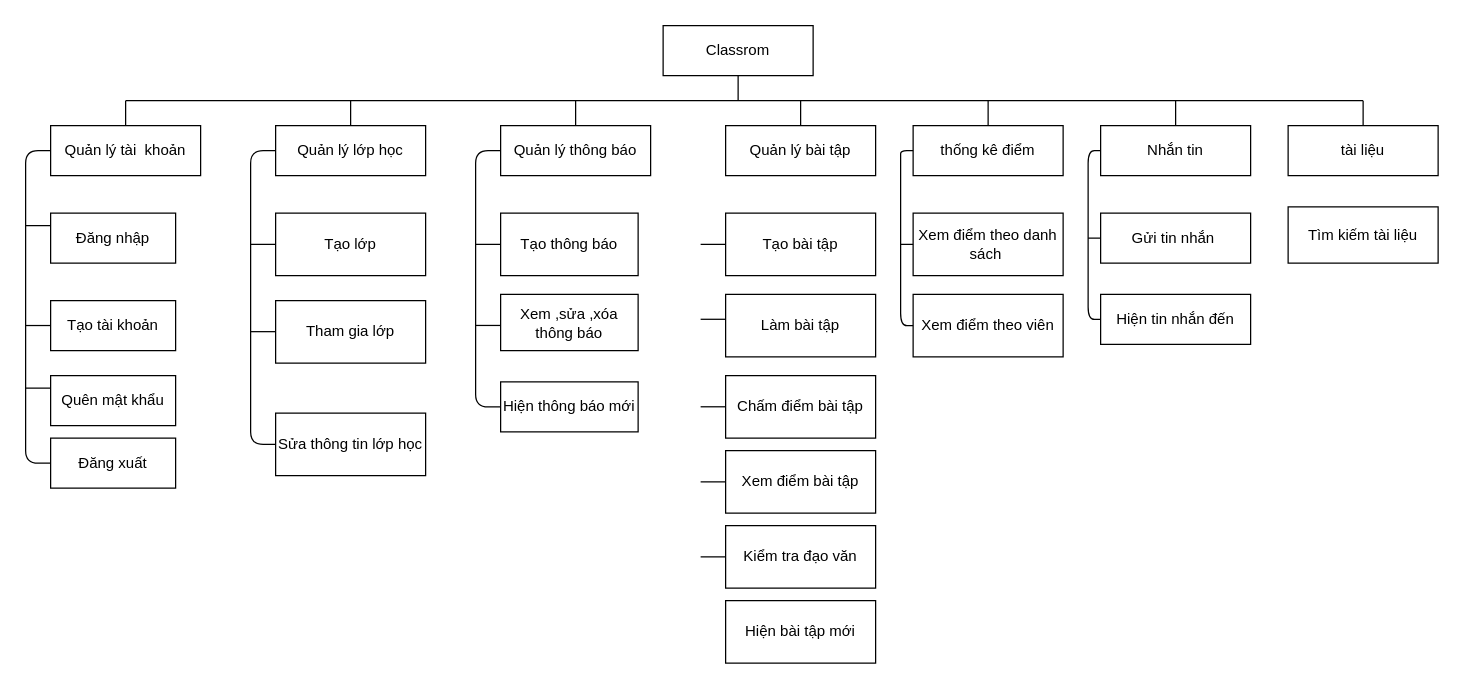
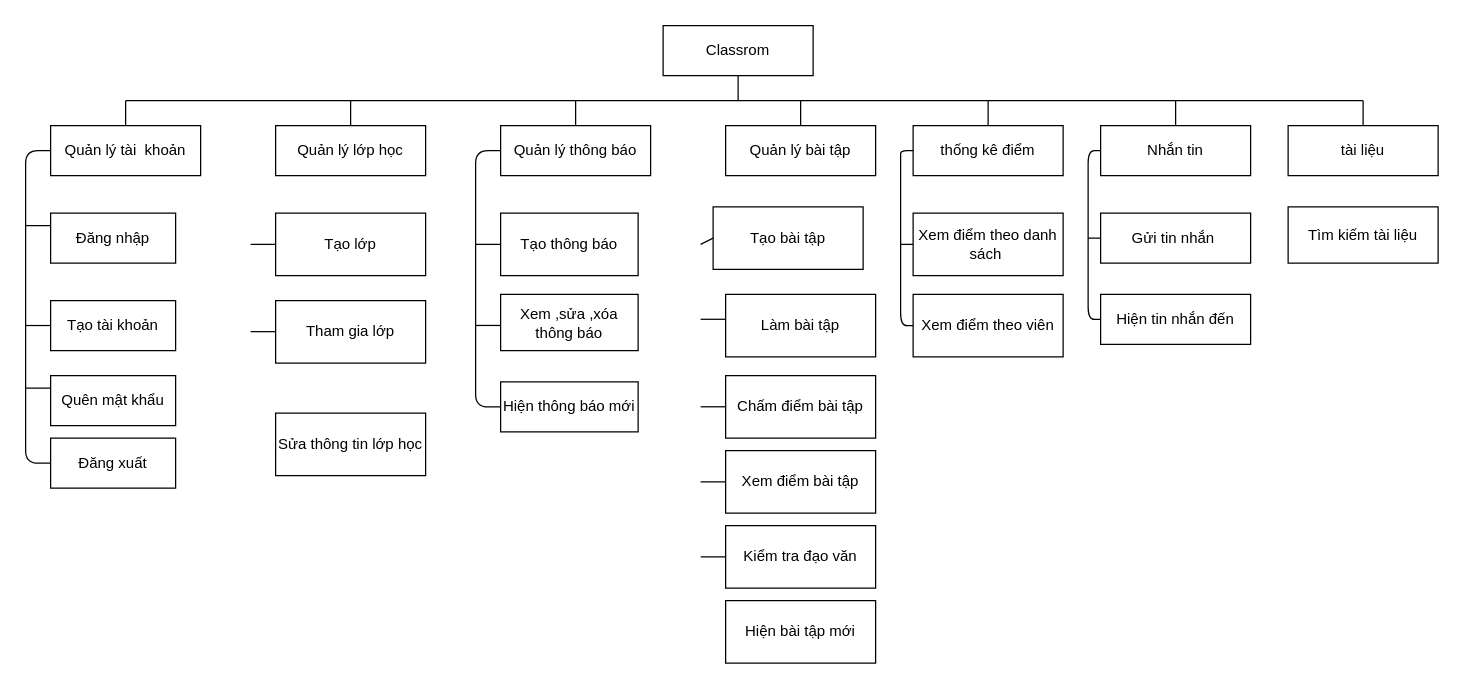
(801, 244) -> (788, 238)
(251, 298) -> none
